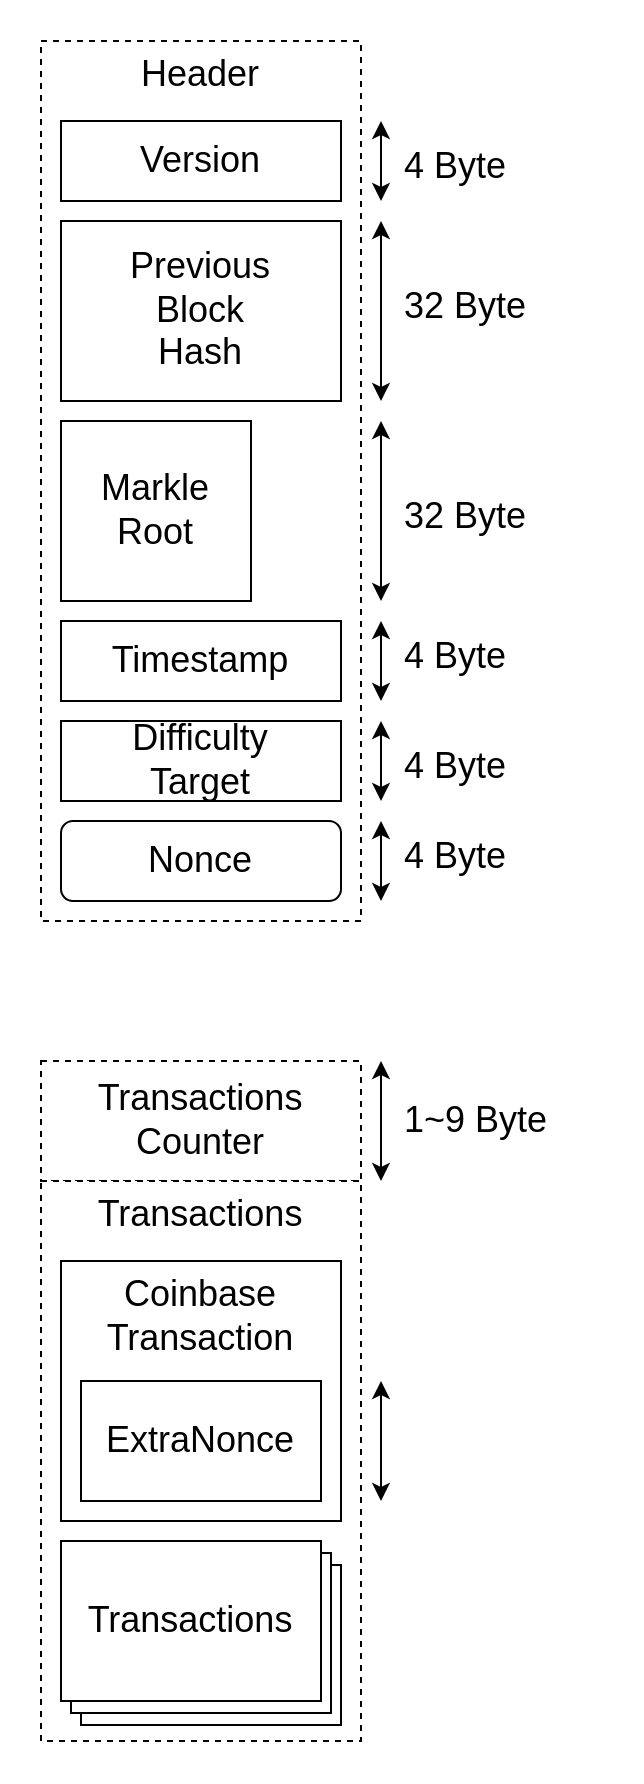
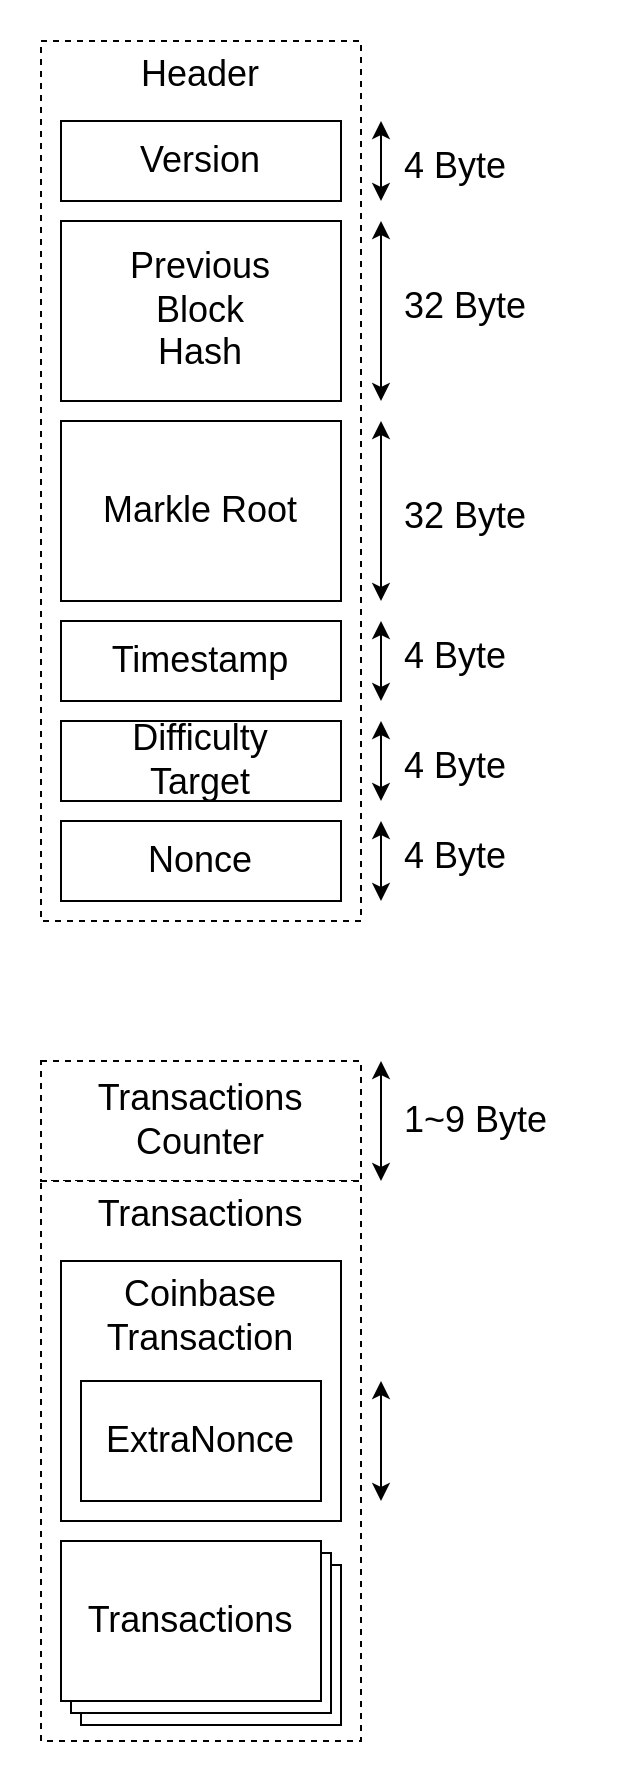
(156, 511) -> (201, 511)
(201, 861) -> (201, 861)
